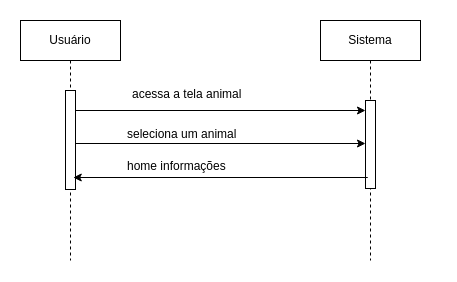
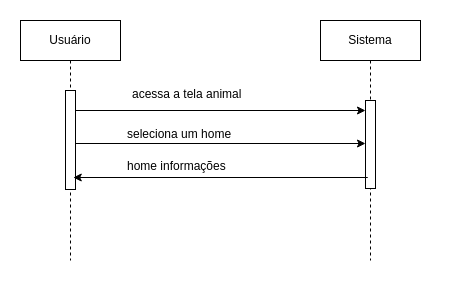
(182, 135) -> (178, 135)
